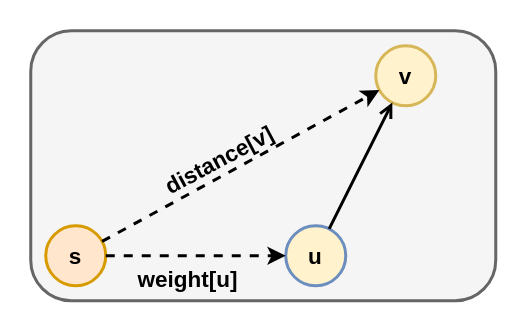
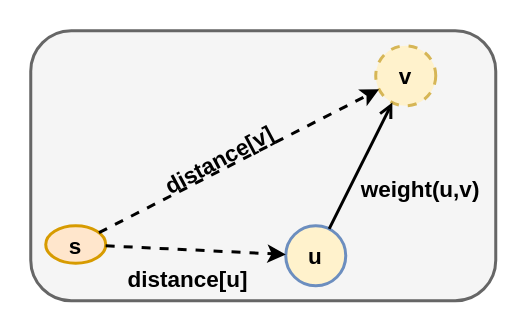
(406, 76) -> (406, 76)
none -> (421, 188)
(76, 256) -> (76, 245)
(188, 278) -> (188, 278)
